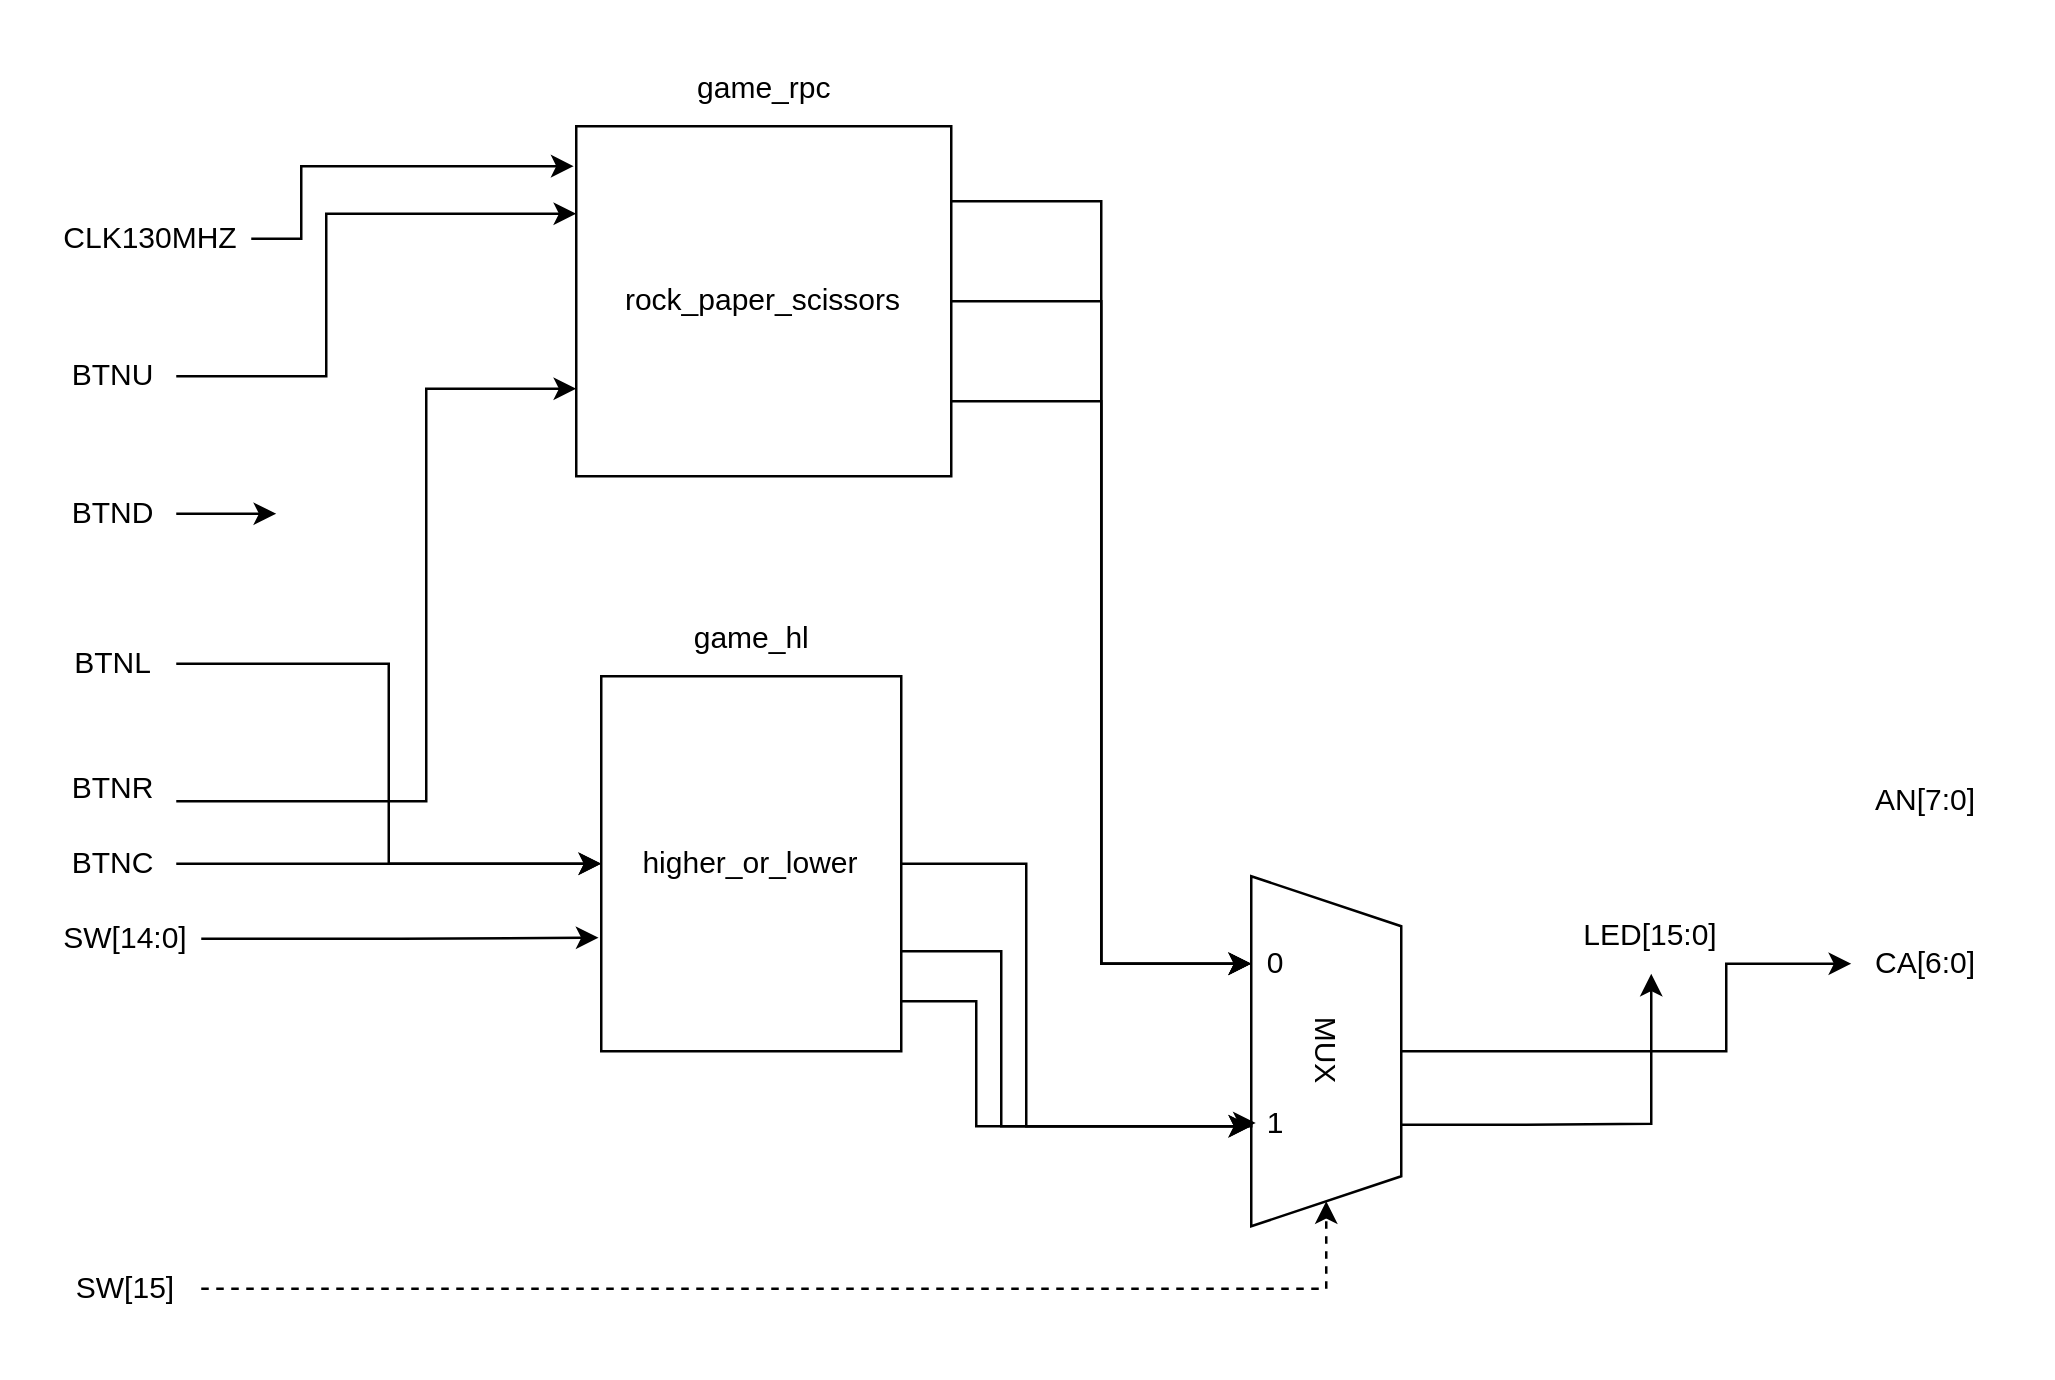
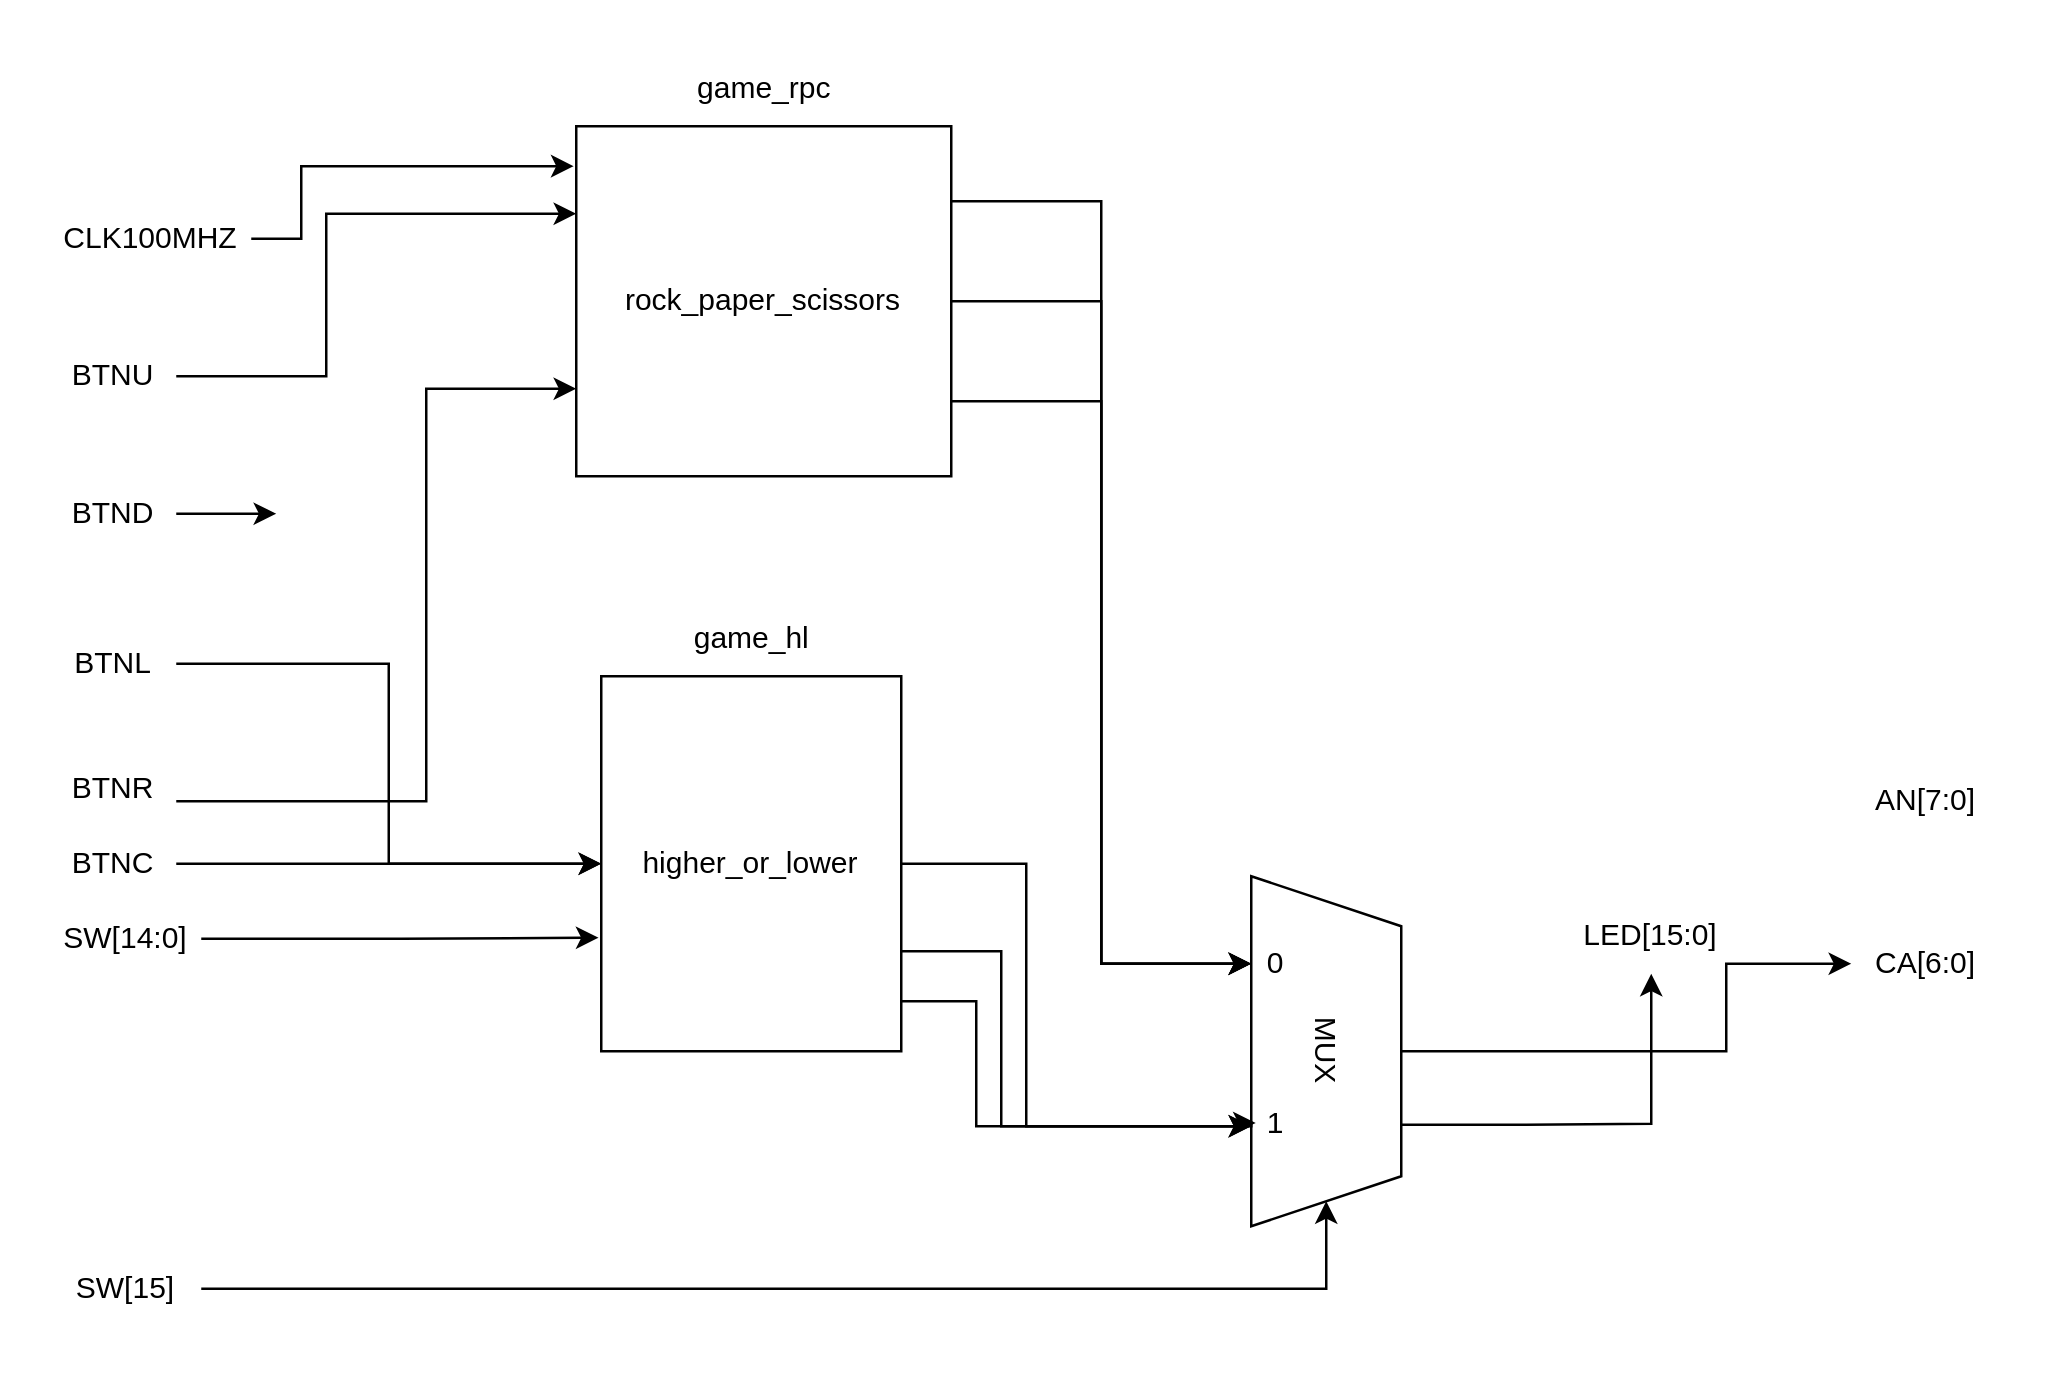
(151, 239) -> (151, 239)
(802, 1289) -> (802, 1289)
